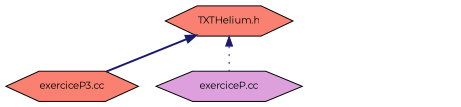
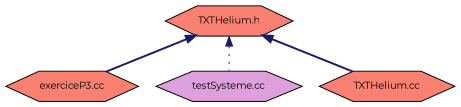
(229, 86) -> (229, 86)
none -> (387, 86)
